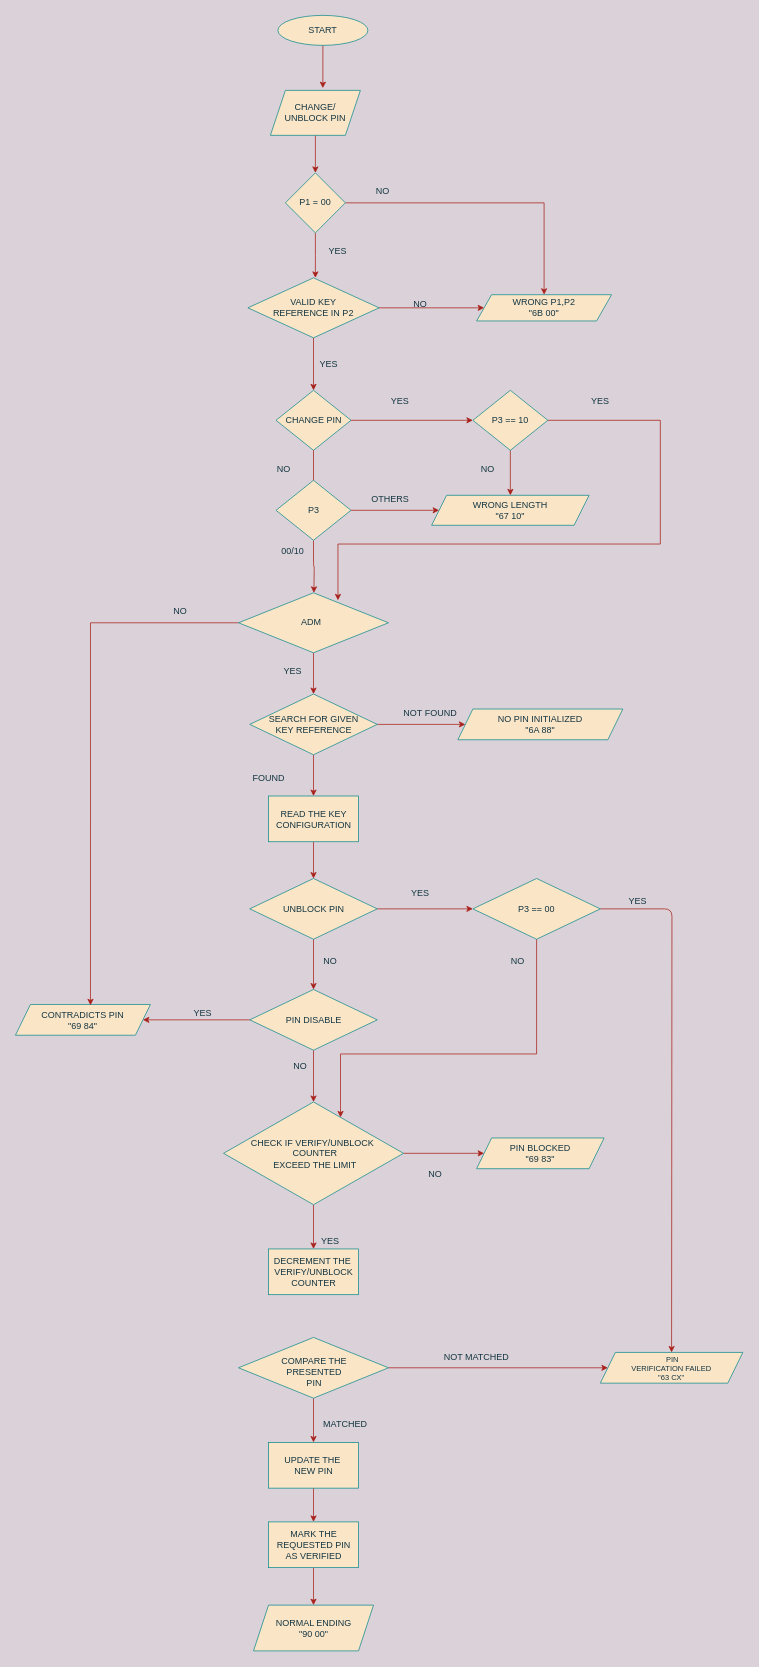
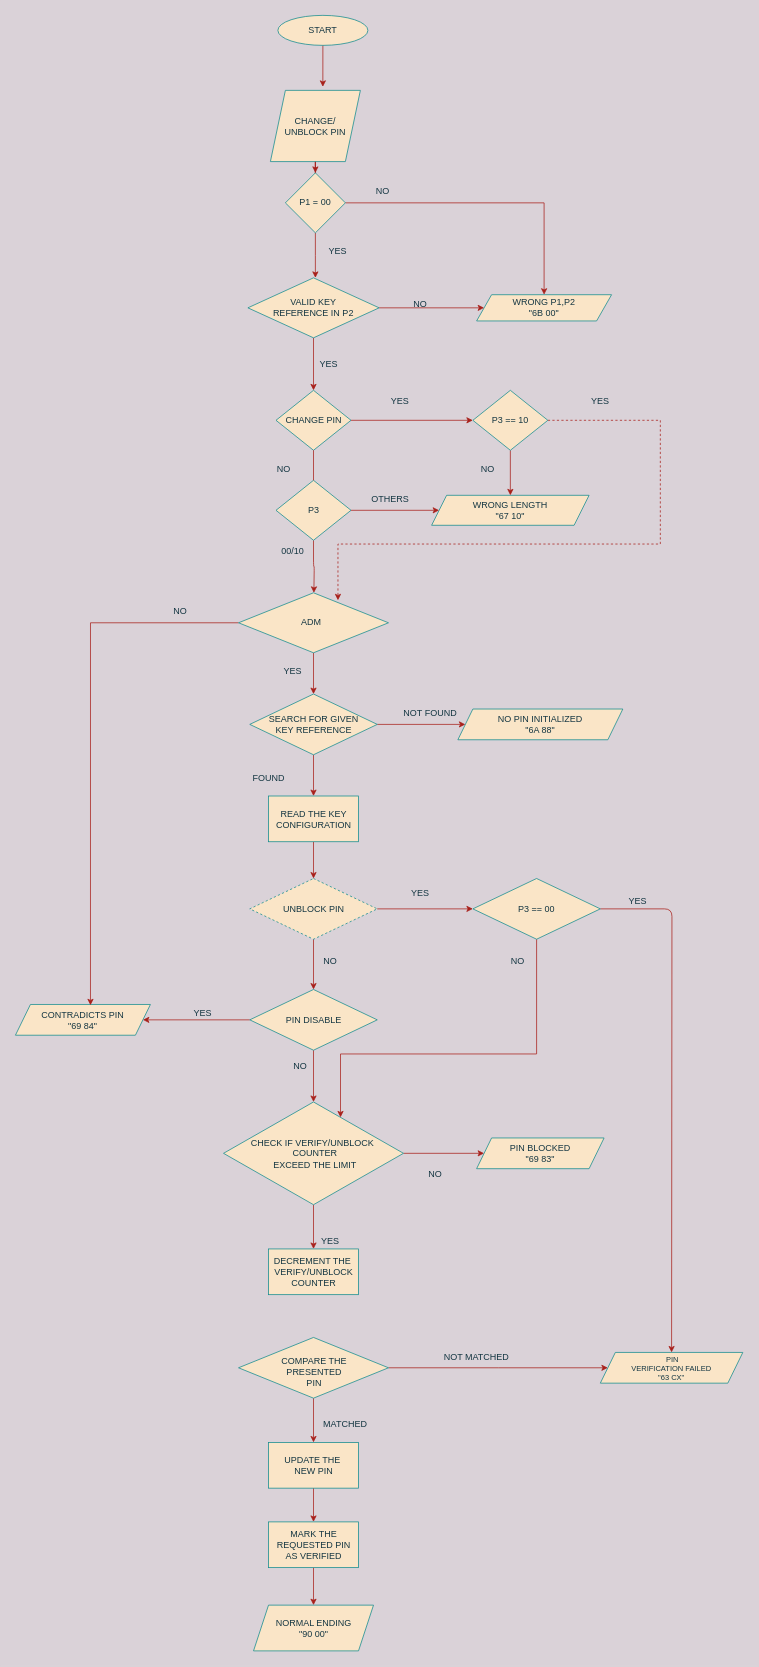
(315, 113) -> (315, 126)
(592, 544) -> (592, 544)
(314, 909) -> (314, 909)
